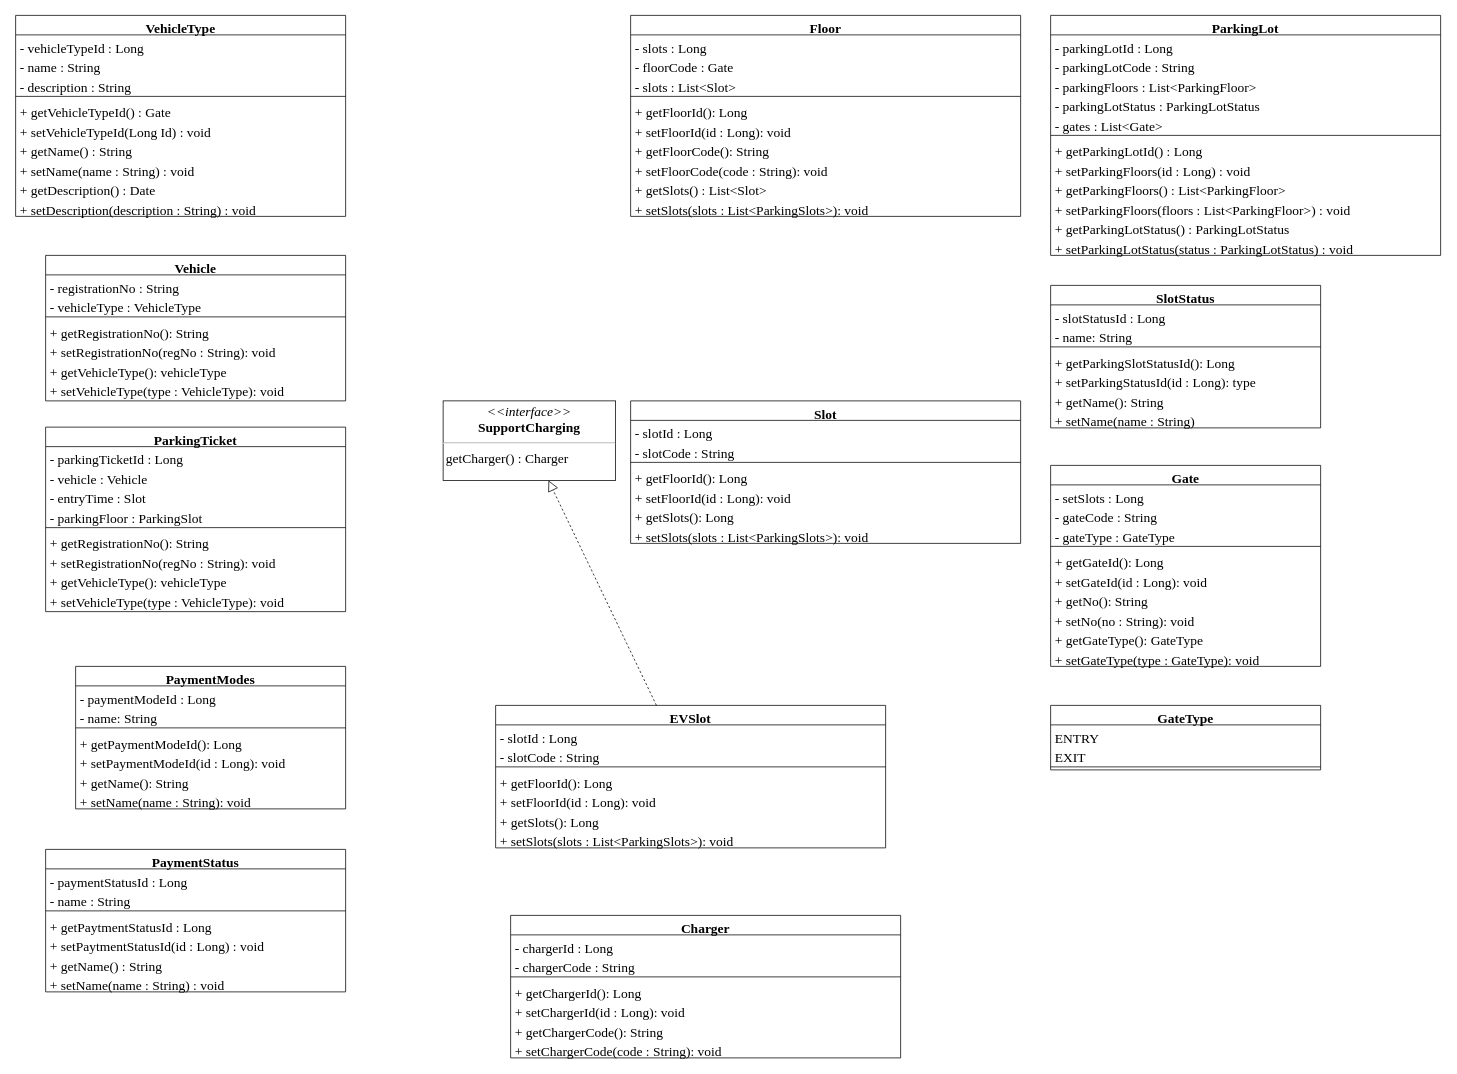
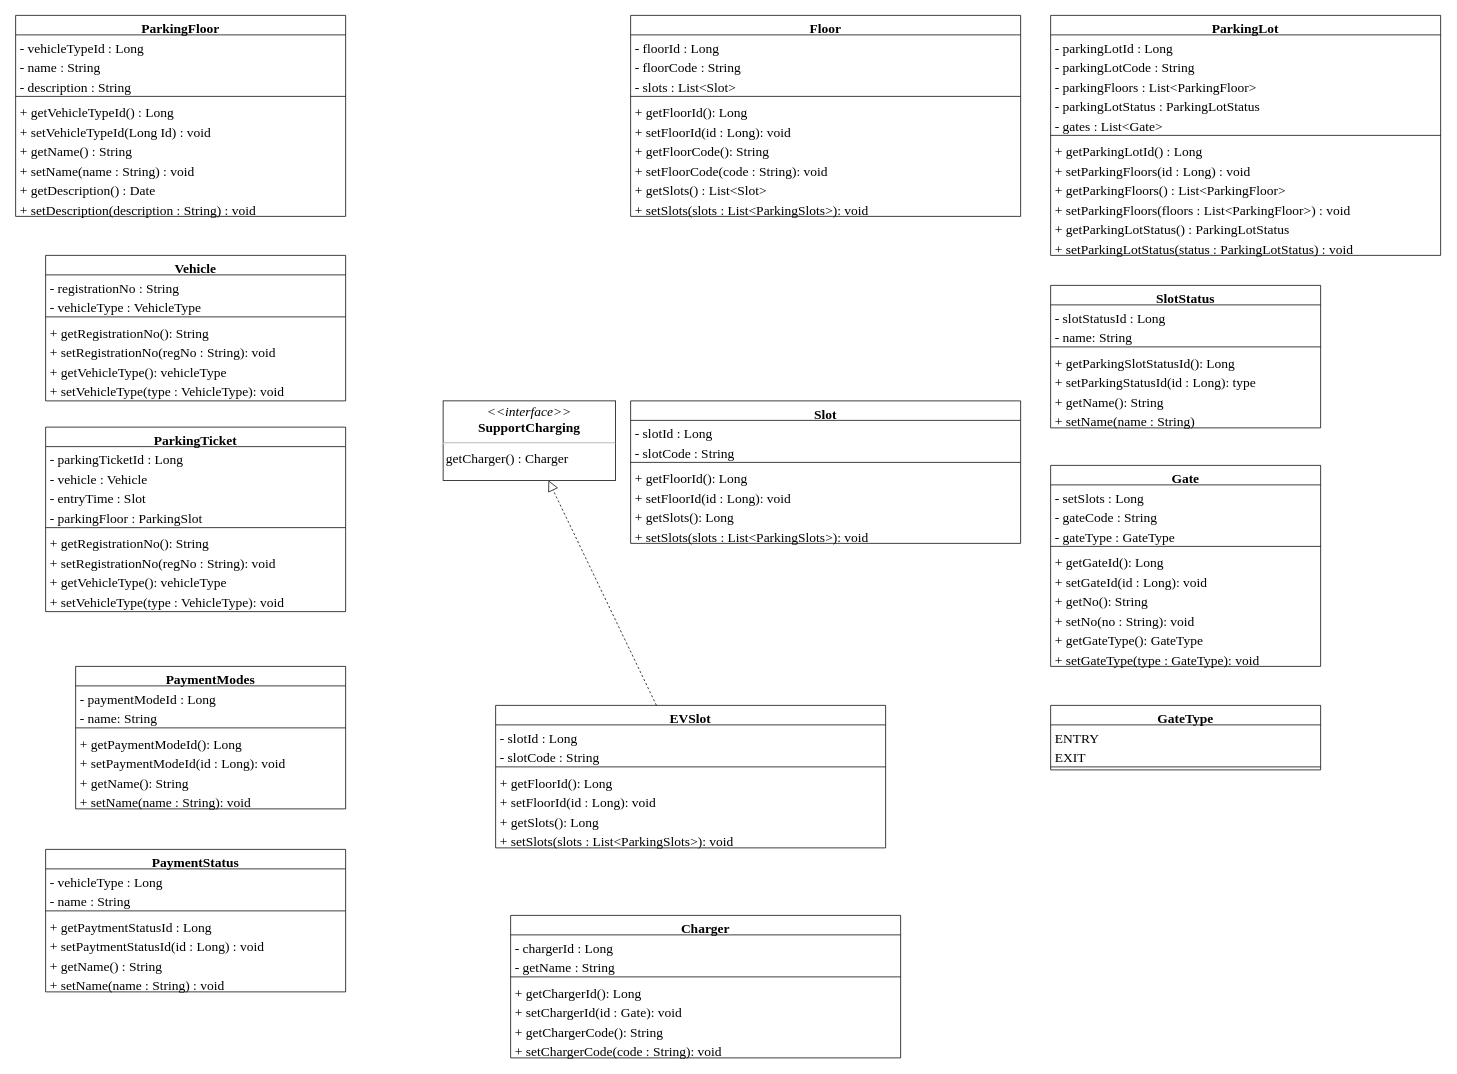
(180, 29) -> (180, 29)
(679, 48) -> (686, 48)
(694, 68) -> (700, 68)
(111, 113) -> (111, 113)
(133, 882) -> (115, 882)
(589, 968) -> (574, 968)
(618, 1013) -> (618, 1013)
